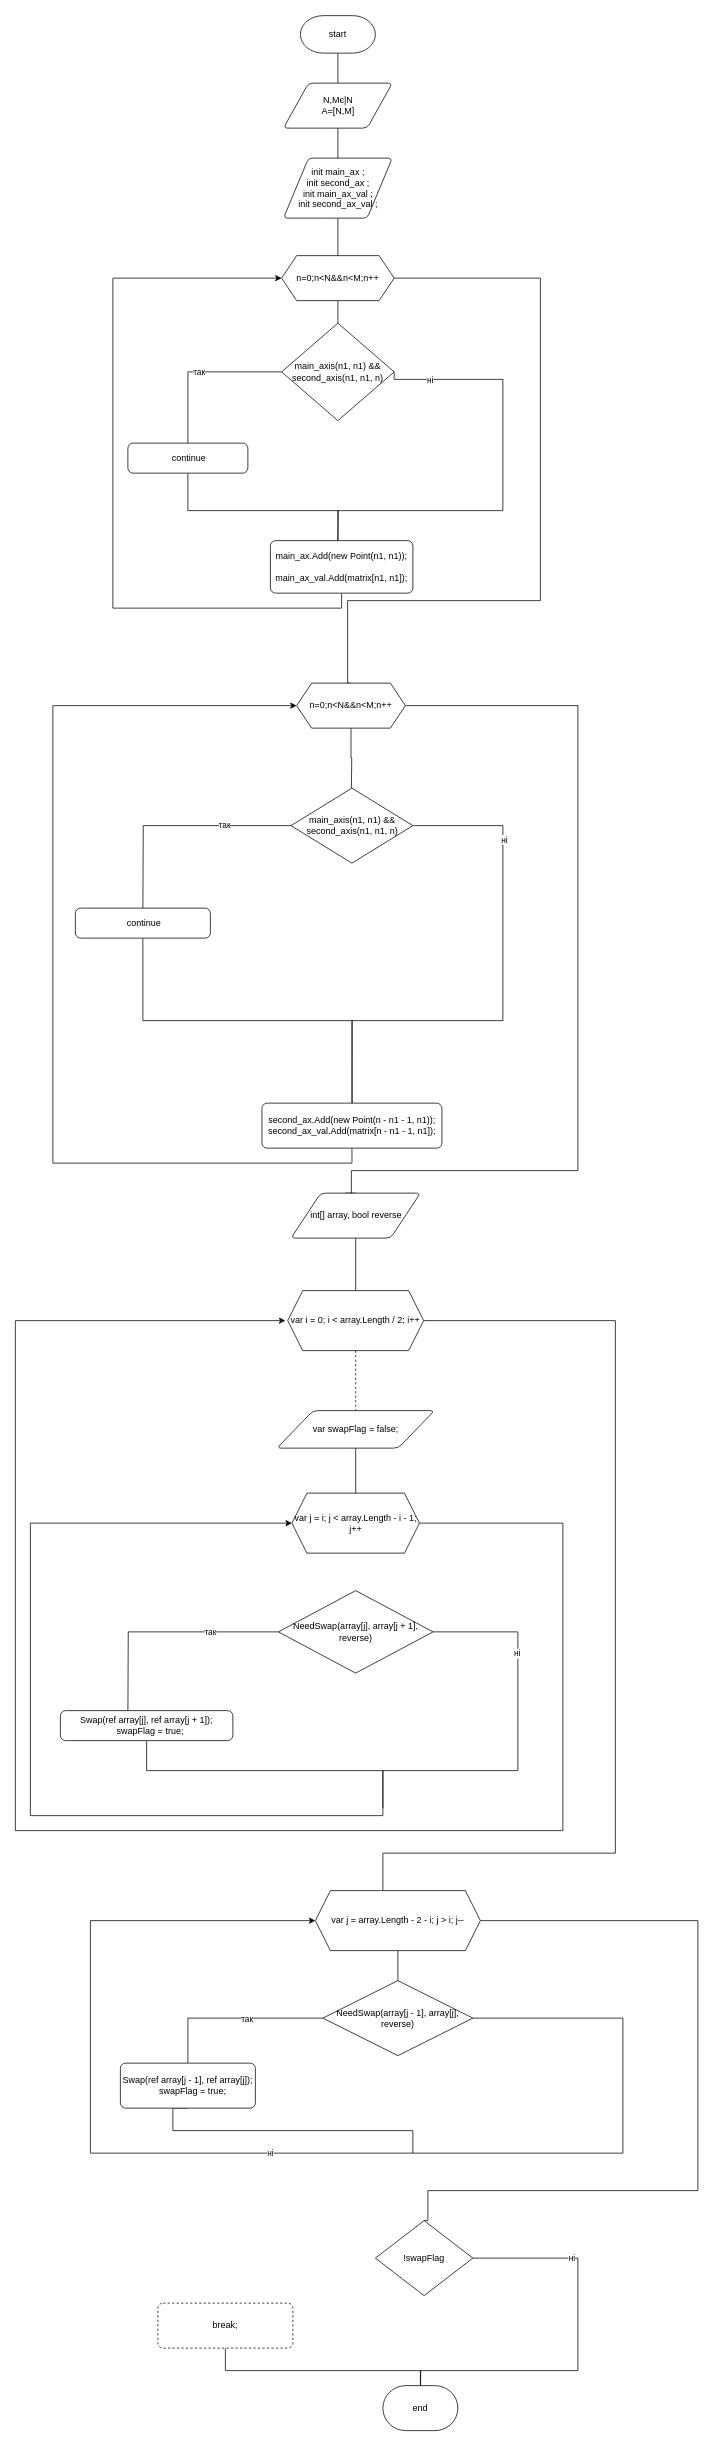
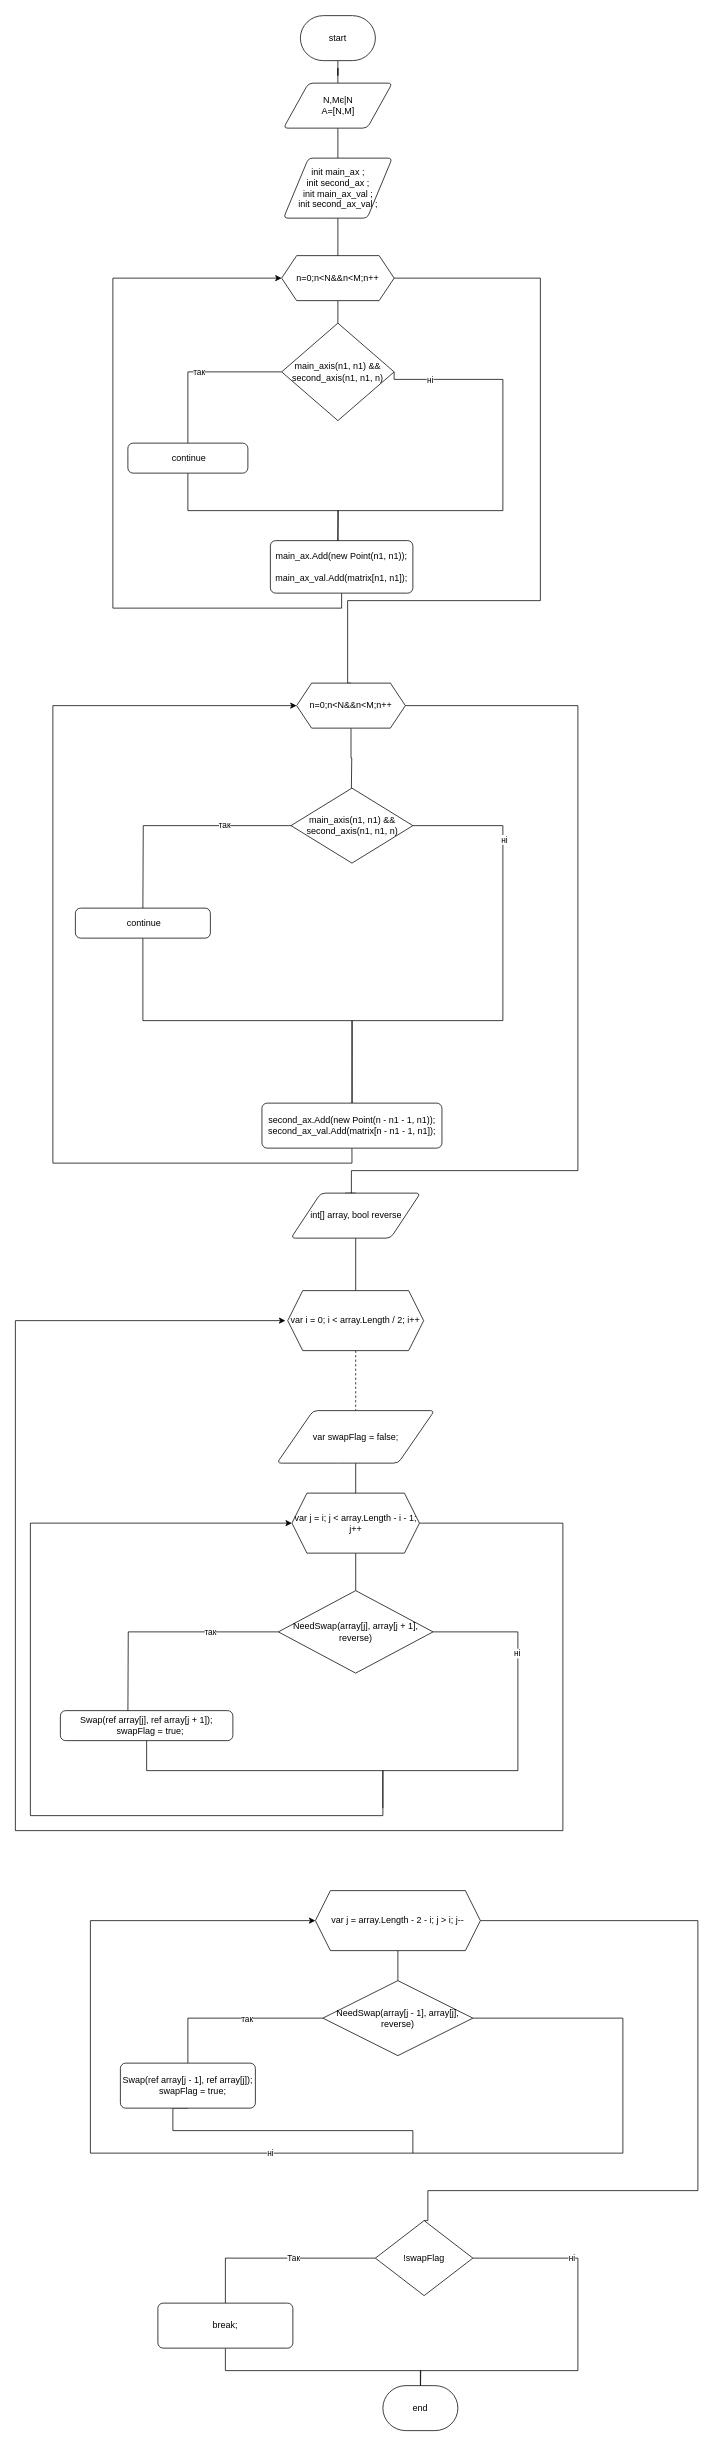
(338, 34) -> (338, 38)
(356, 1429) -> (356, 1437)
none -> (356, 1572)
(615, 1626) -> none
none -> (278, 2258)
(225, 2325) -> (225, 2325)
